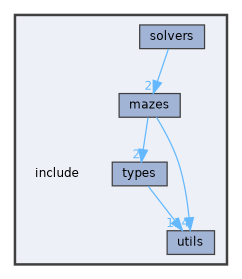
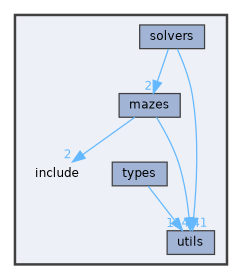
none -> (196, 132)
(146, 134) -> (109, 136)
